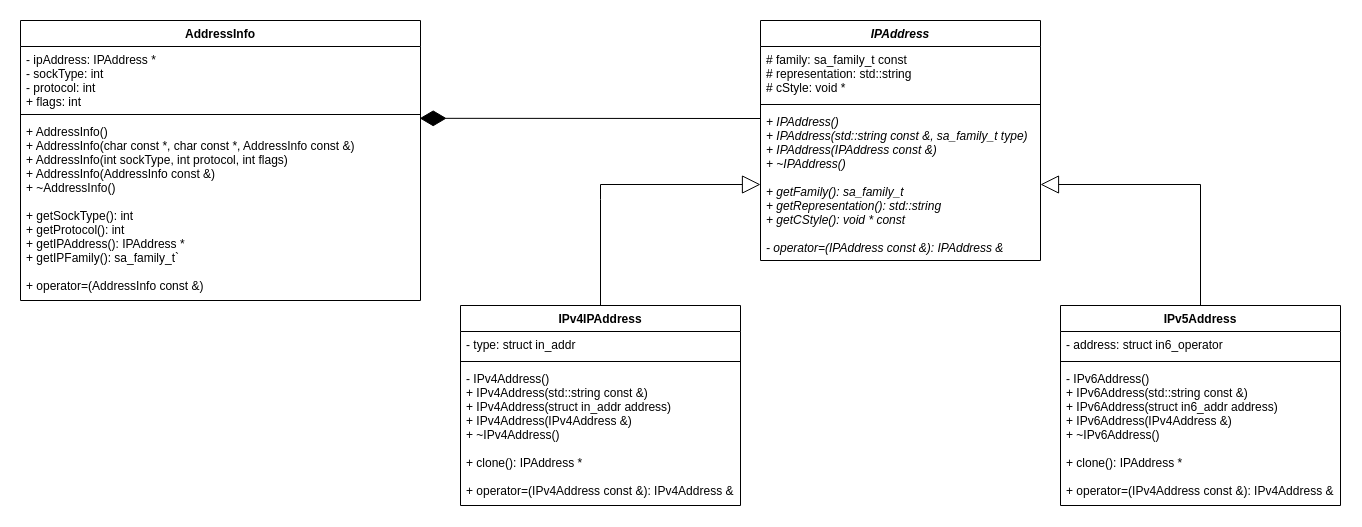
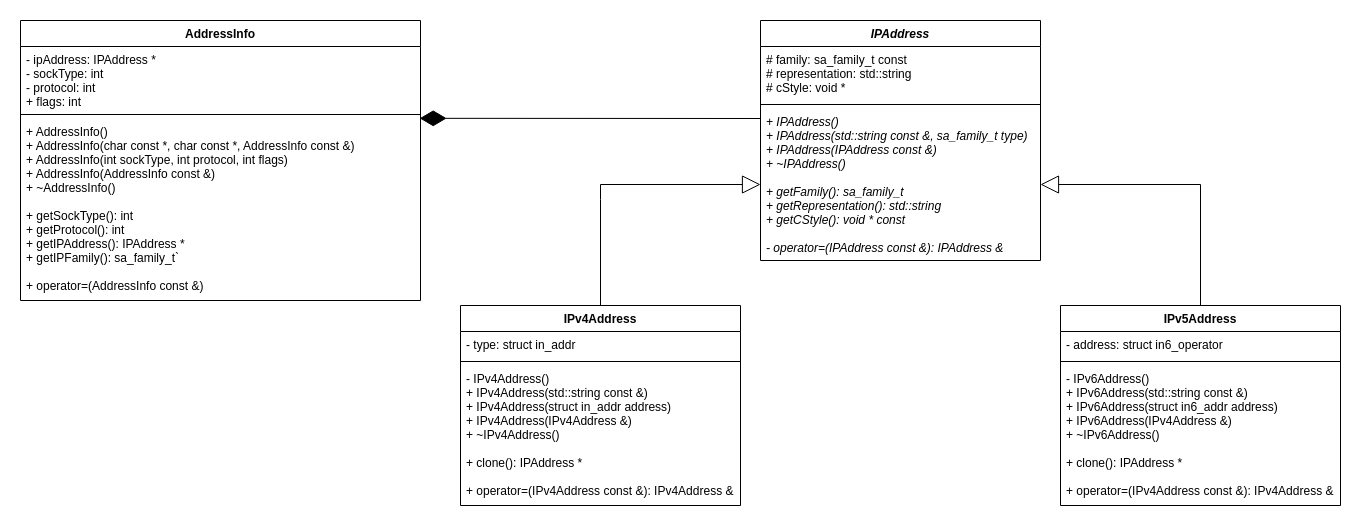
(600, 319) -> (600, 319)
